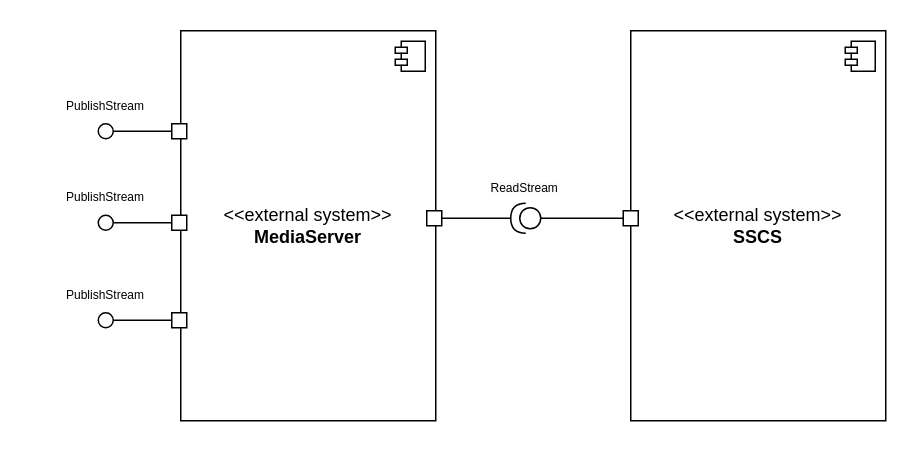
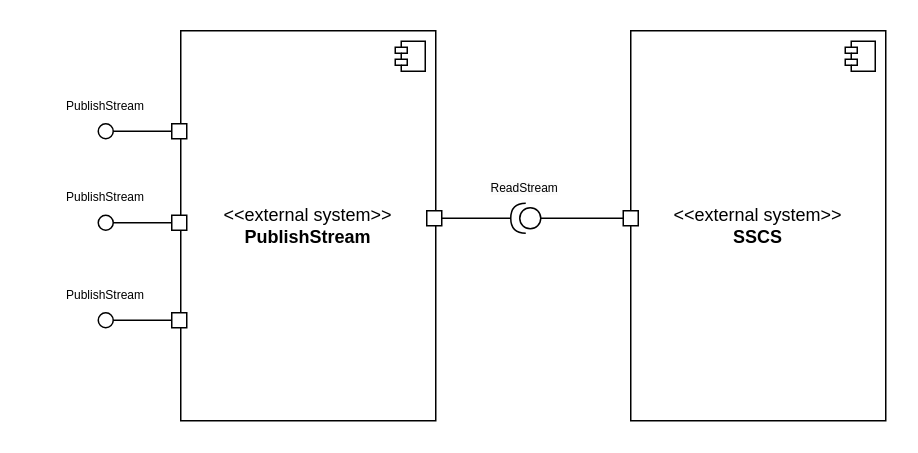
(308, 226) -> (308, 226)
